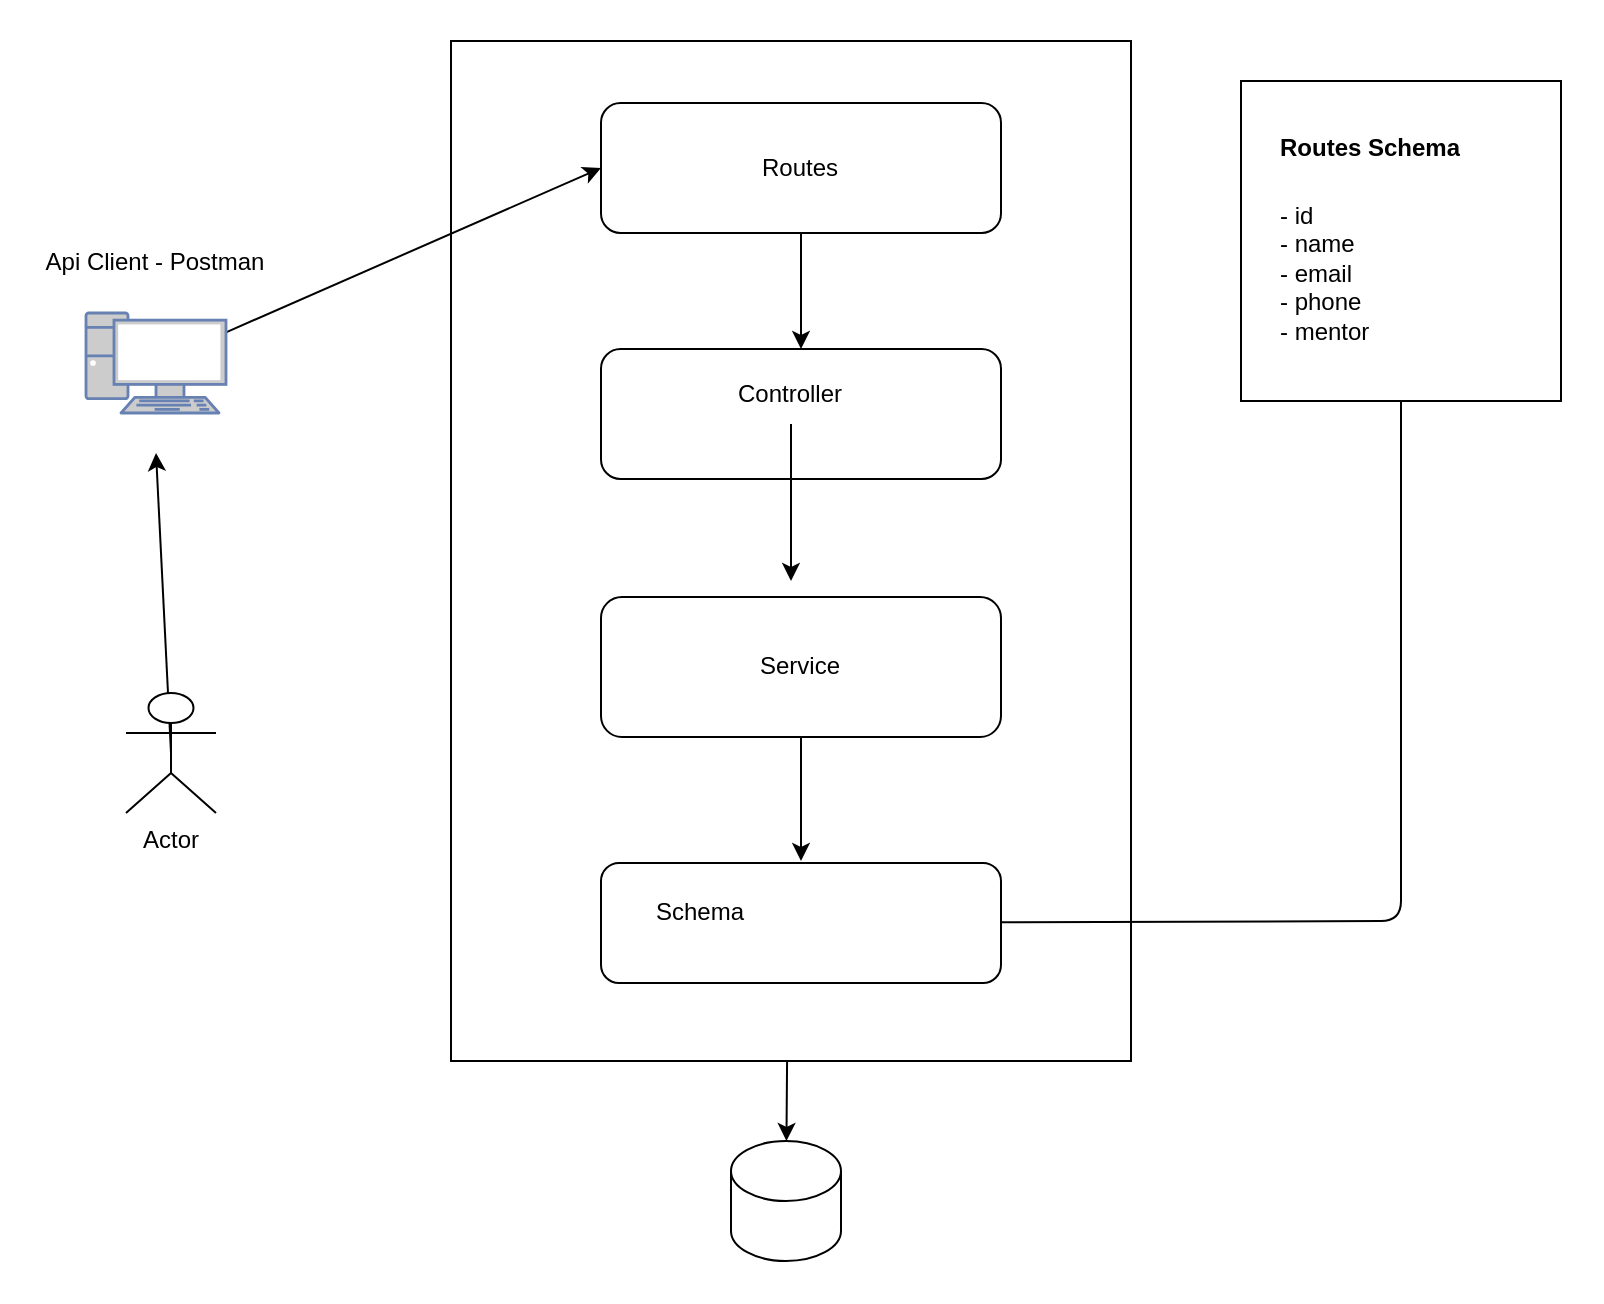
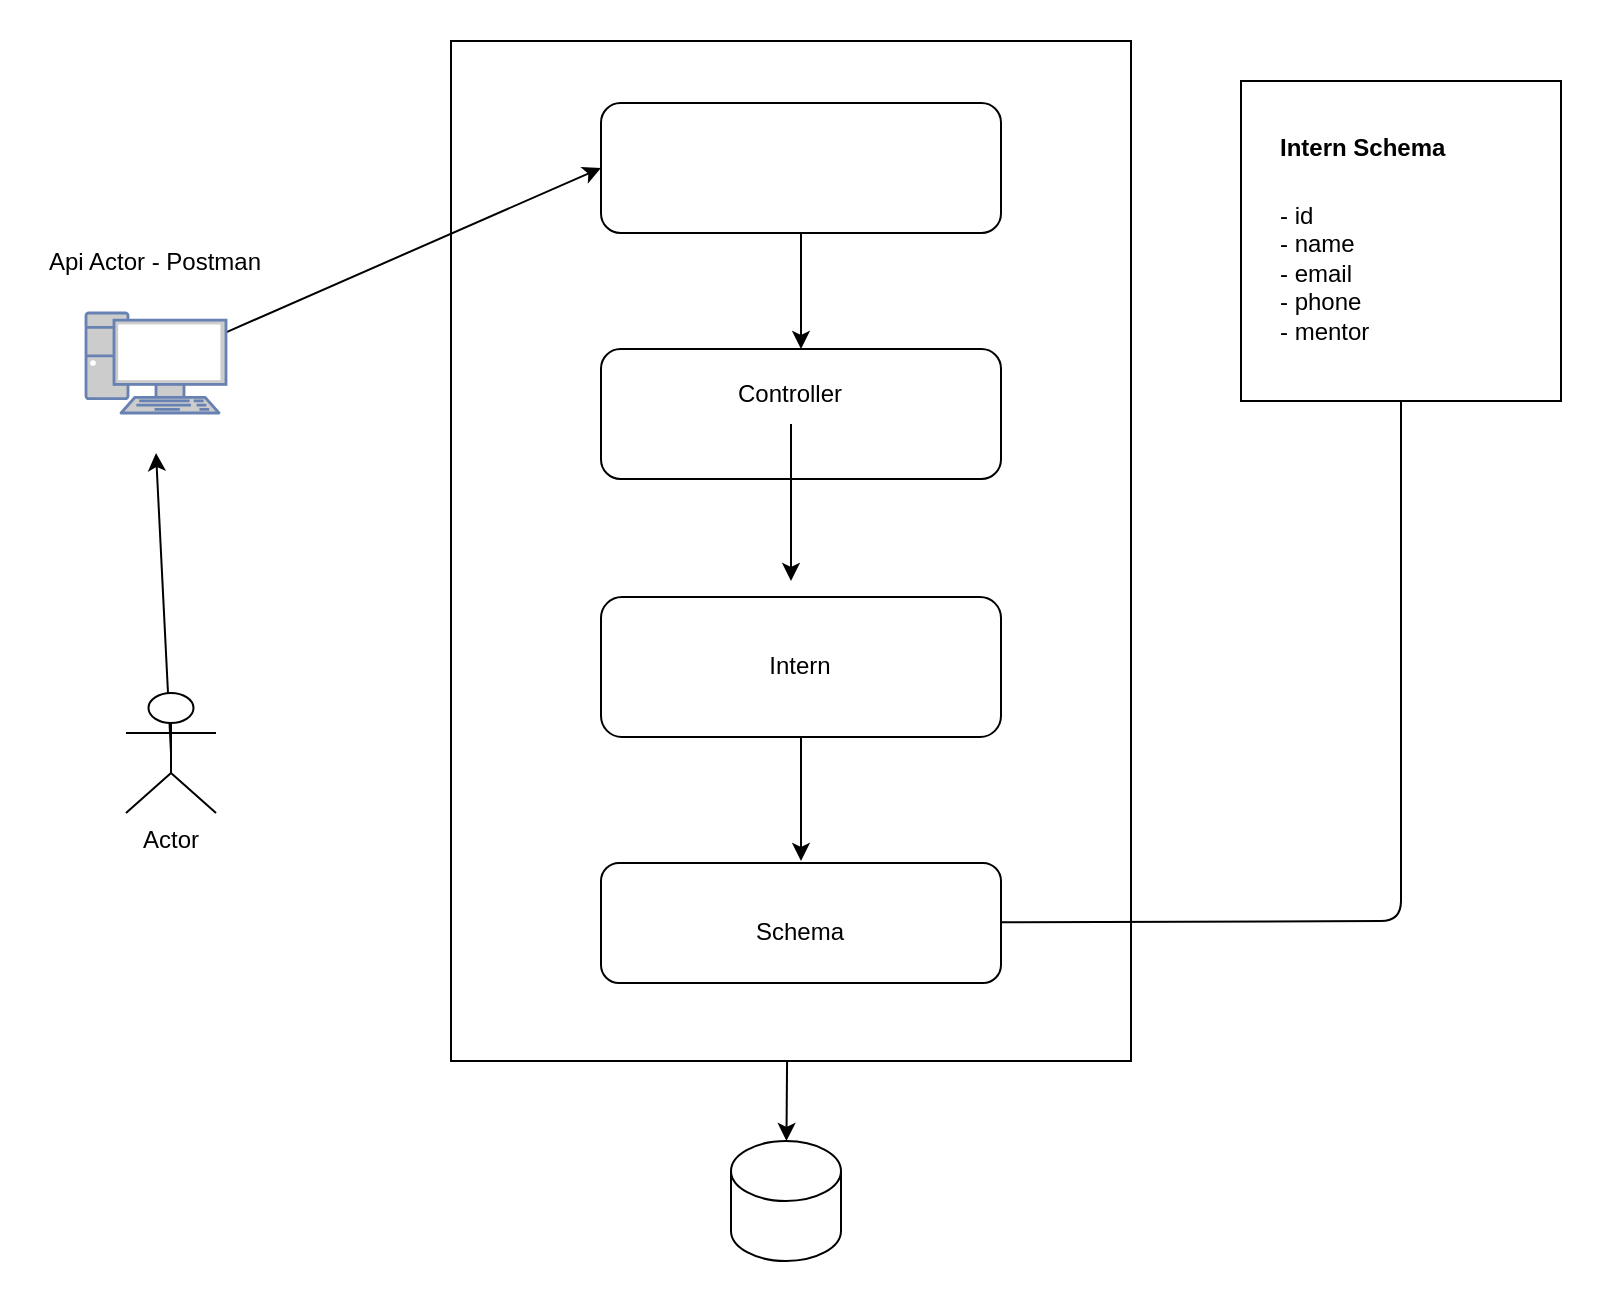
(1365, 167) -> (1365, 167)
(801, 168) -> none
(156, 263) -> (156, 263)
(801, 667) -> (801, 667)
(701, 913) -> (801, 933)
